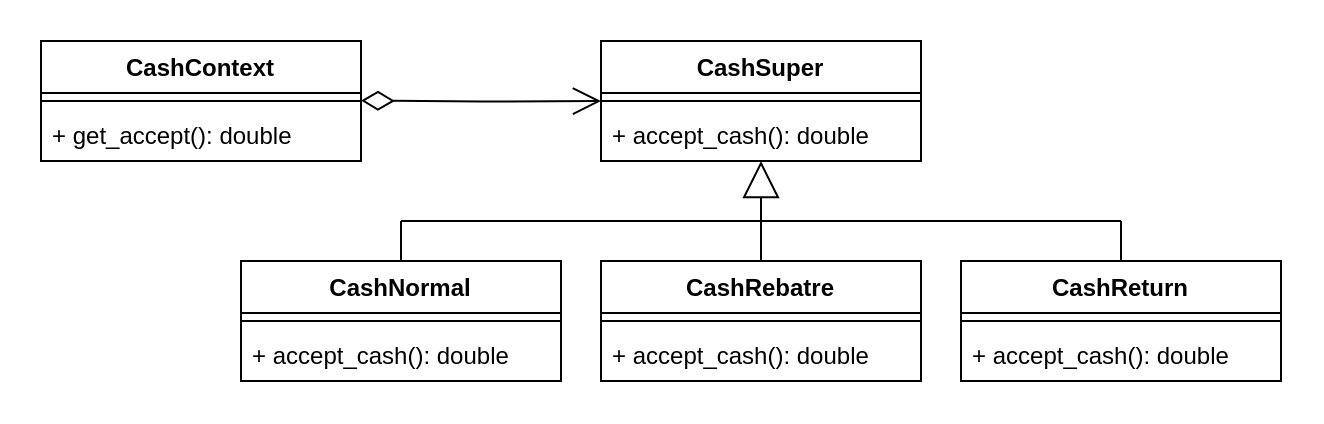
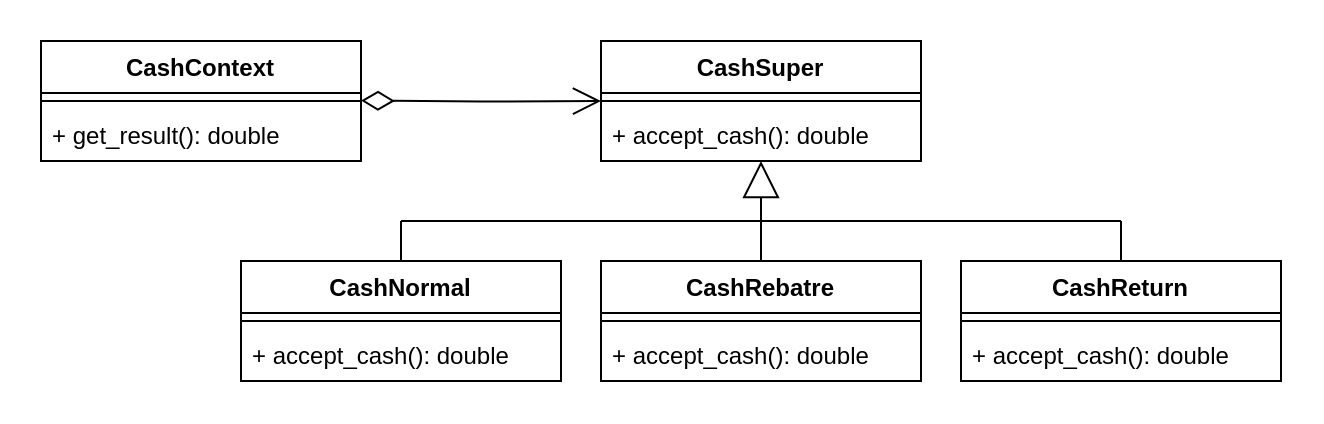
(188, 137) -> (185, 137)
